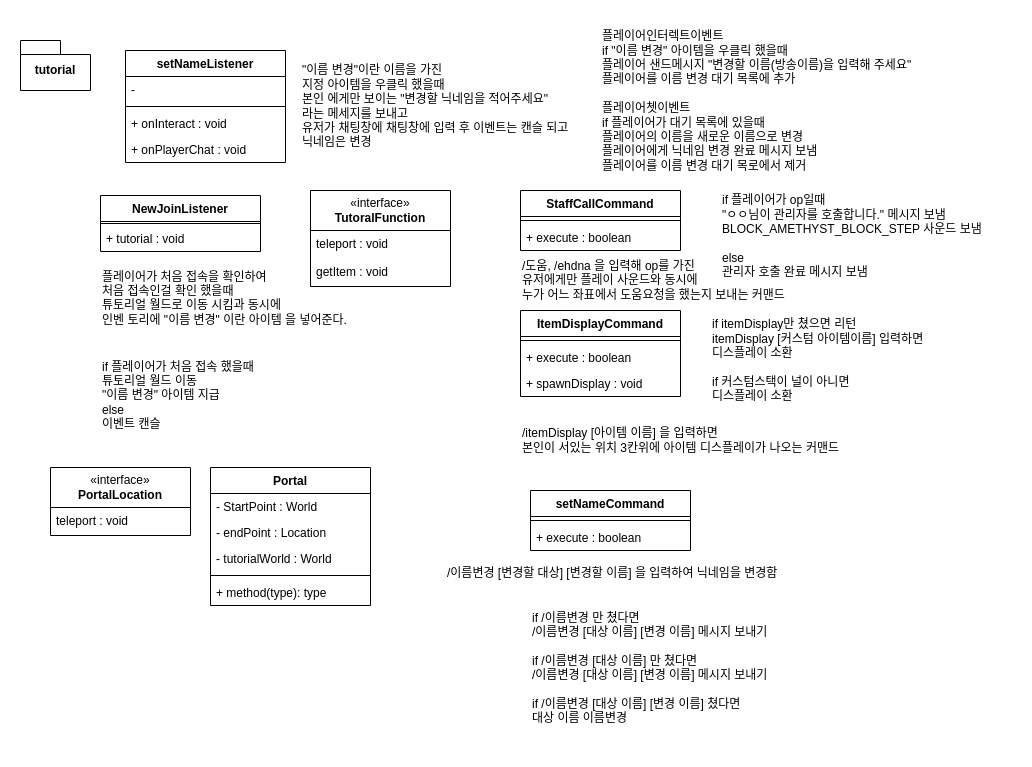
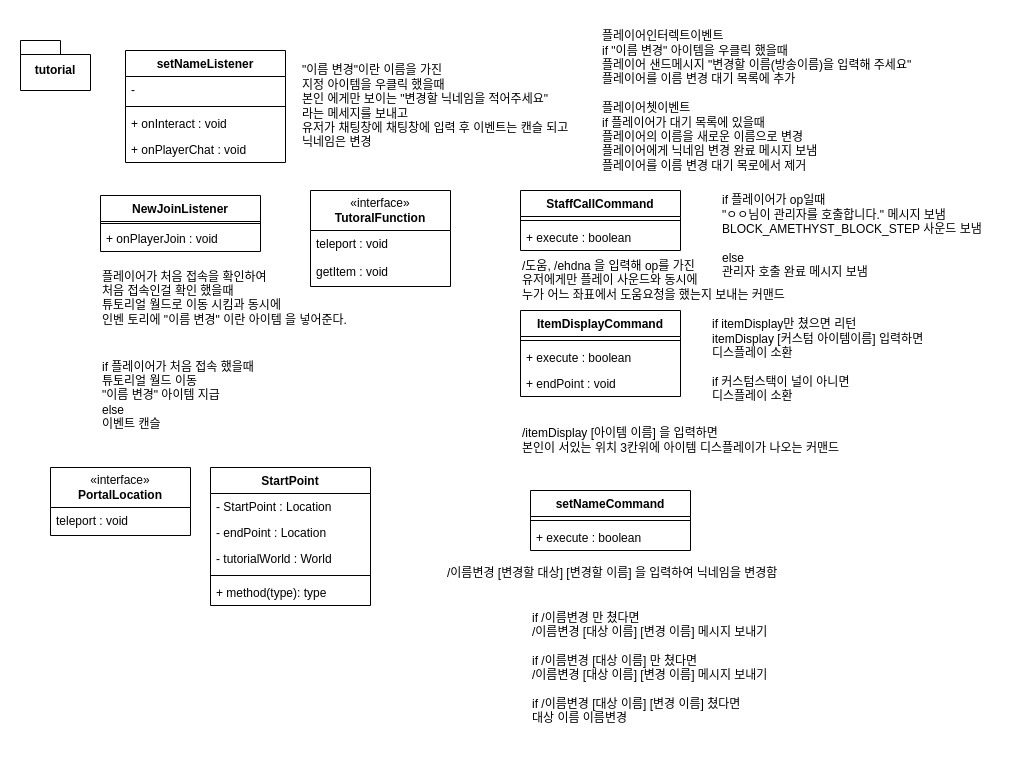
(153, 240) -> (166, 240)
(586, 385) -> (574, 385)
(291, 482) -> (291, 482)
(274, 508) -> (284, 508)
